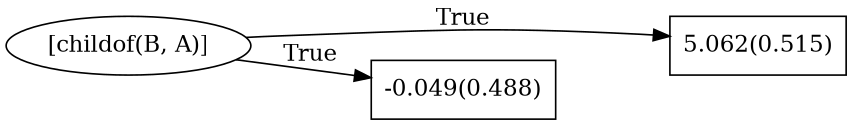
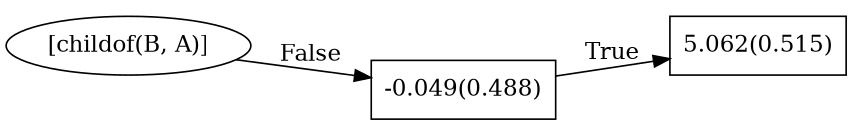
(450, 30) -> (605, 69)
(311, 55) -> (311, 55)
